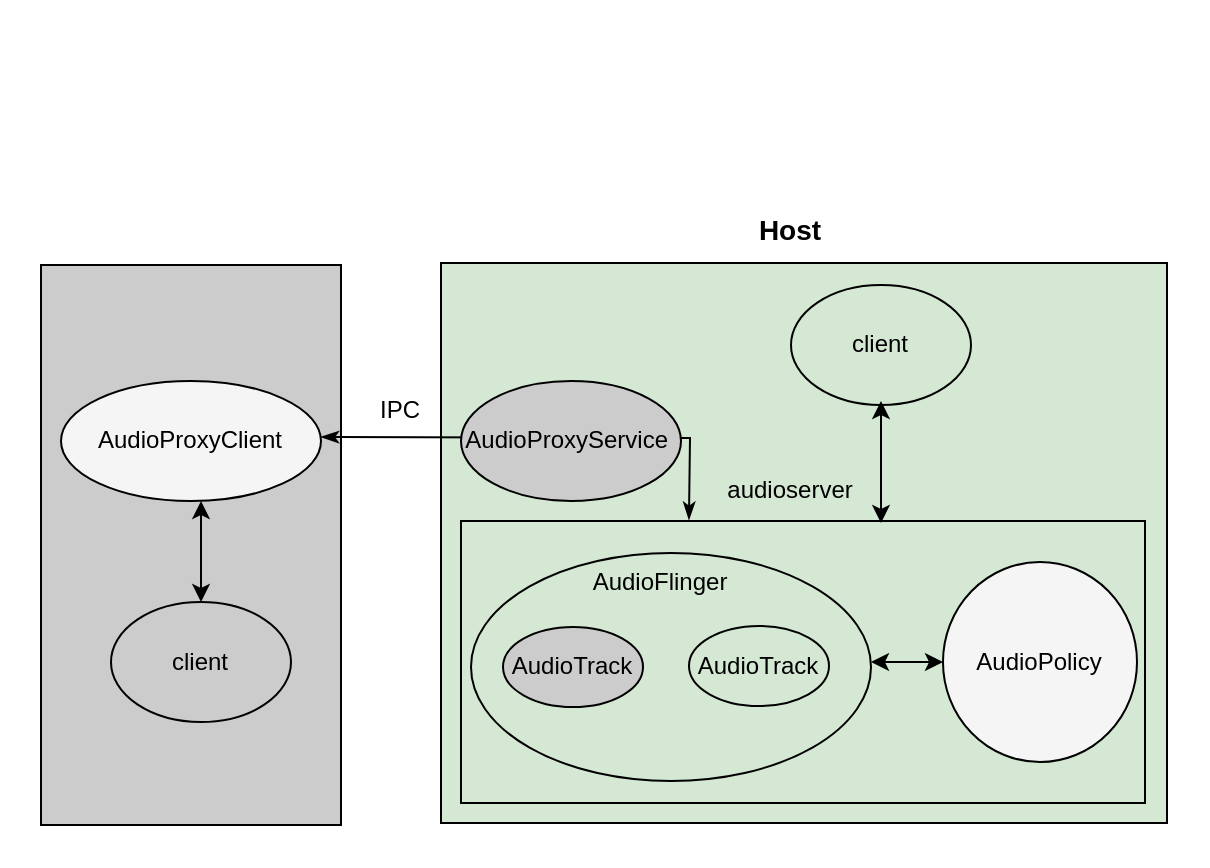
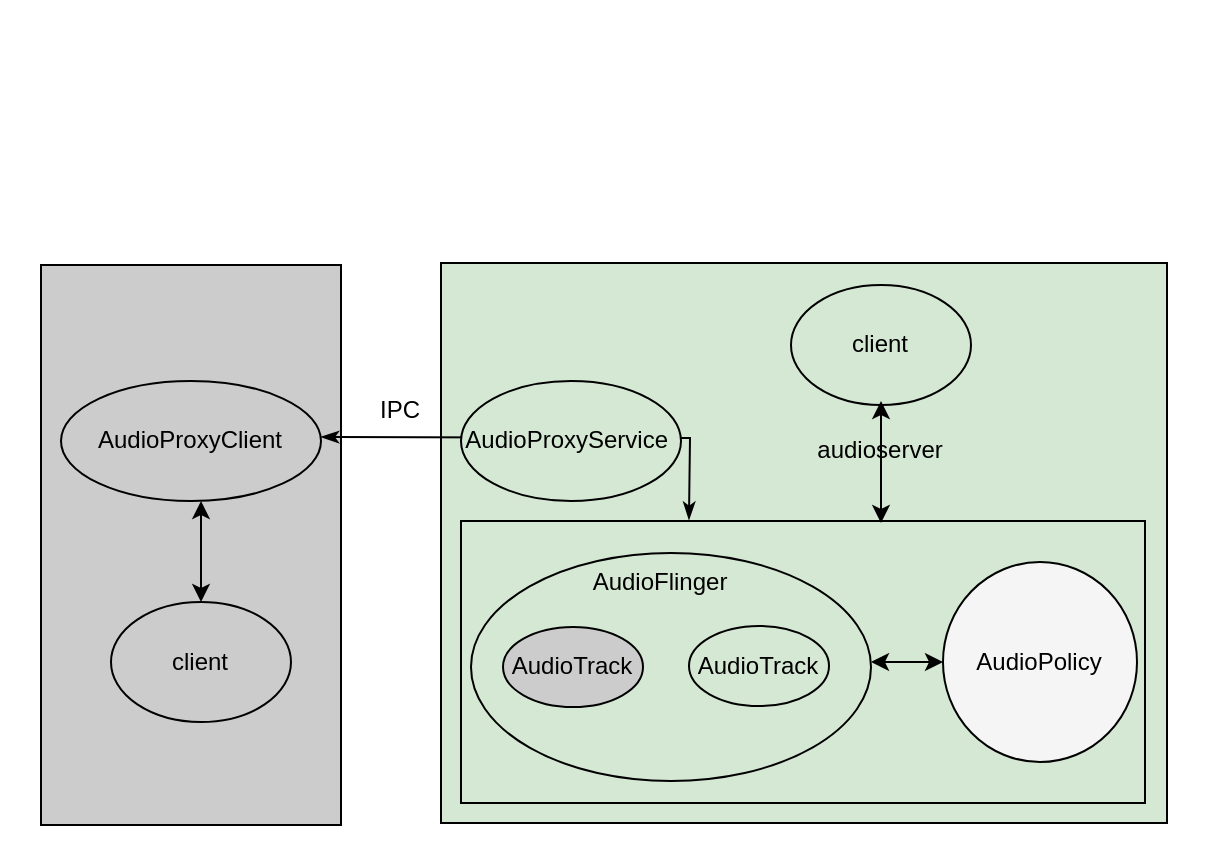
(791, 231) -> none
(191, 441) -> (191, 441)
(571, 441) -> (571, 441)
(791, 491) -> (881, 451)
